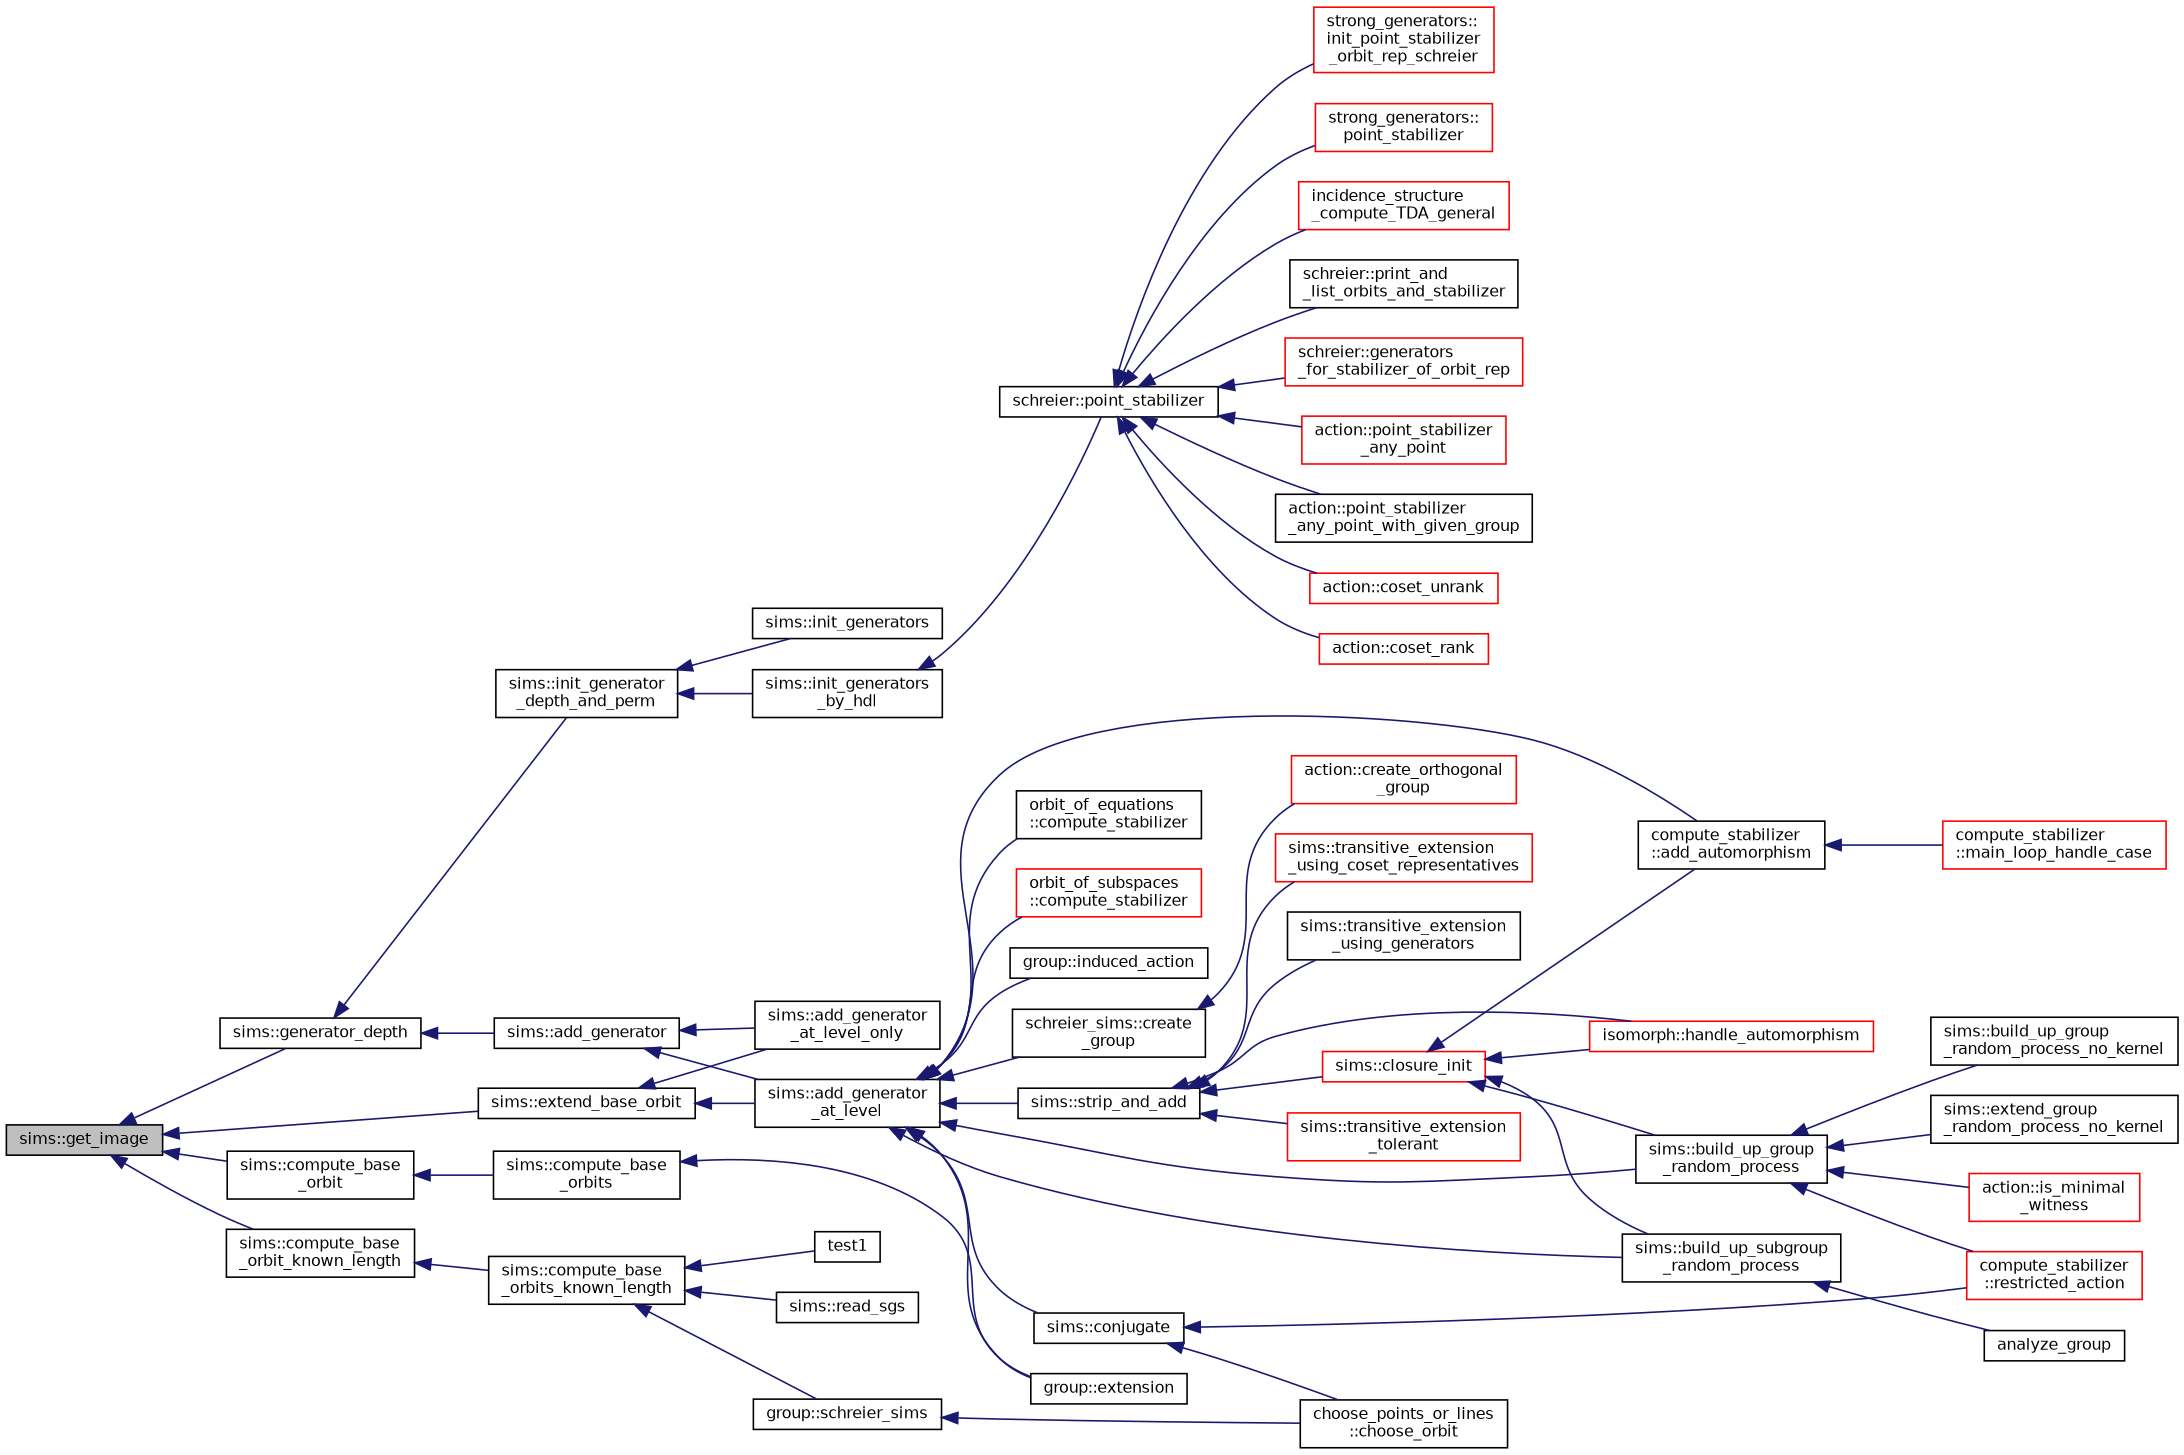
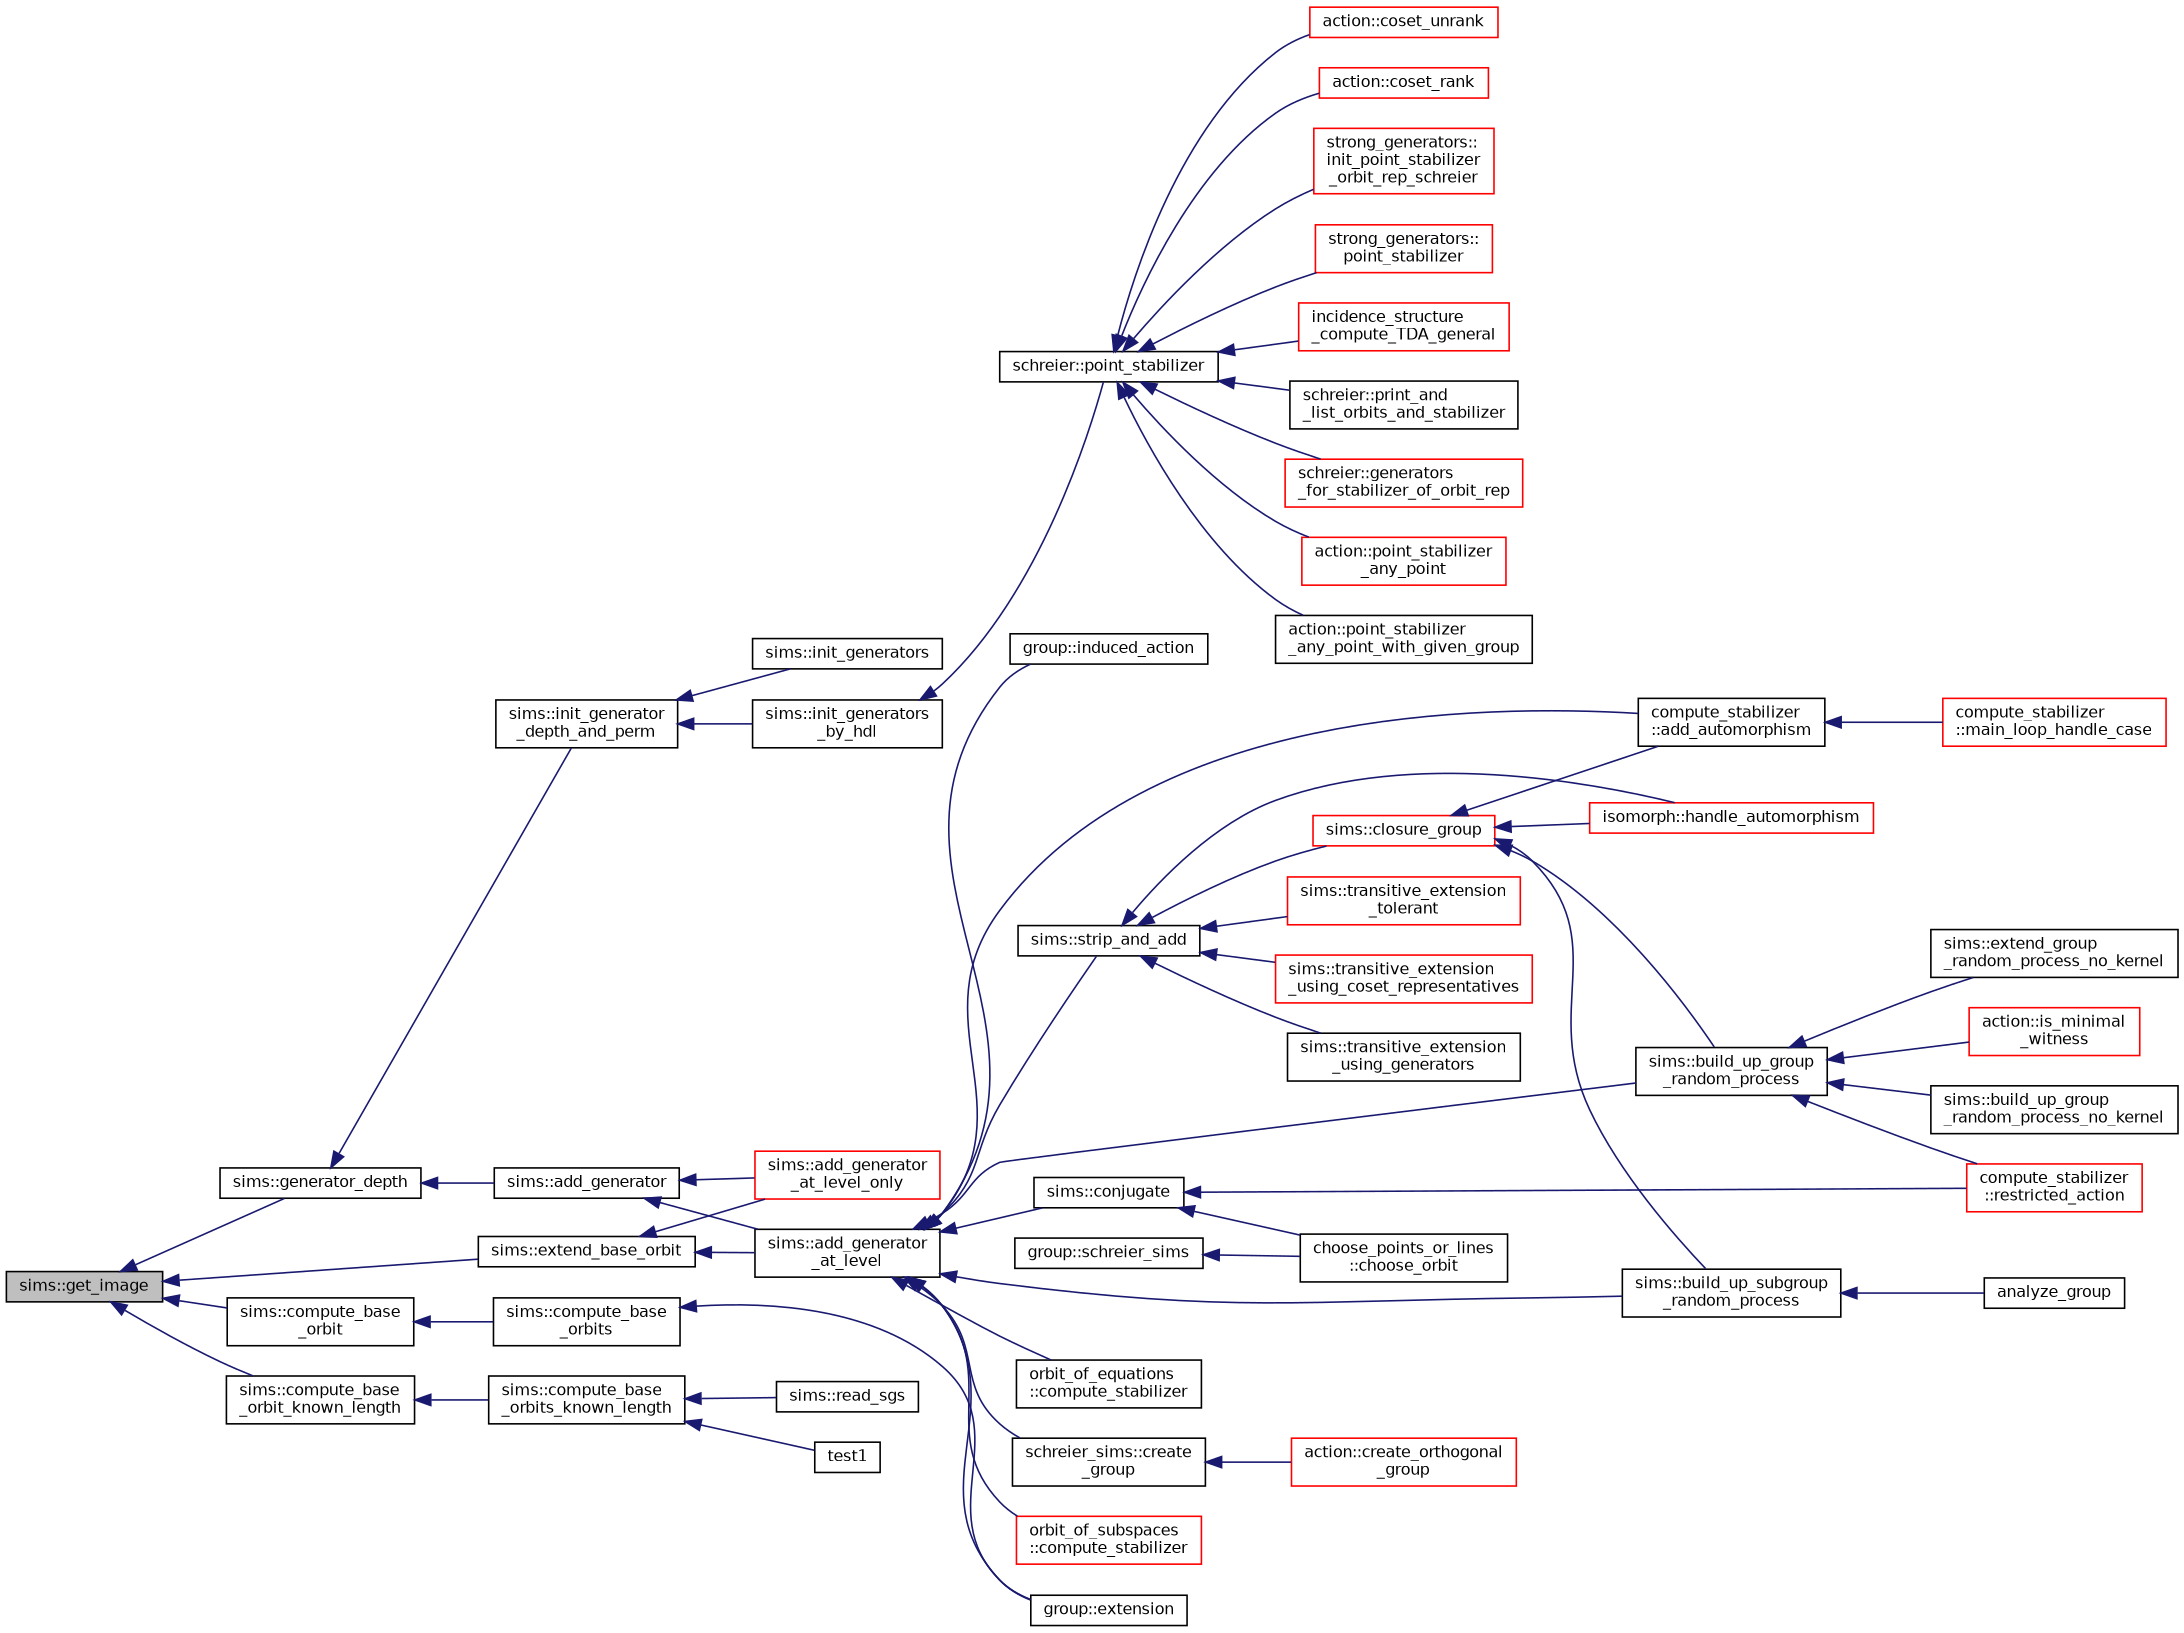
(847, 1025) -> (847, 1175)
(1404, 1067) -> (1404, 831)
(732, 1355) -> none
